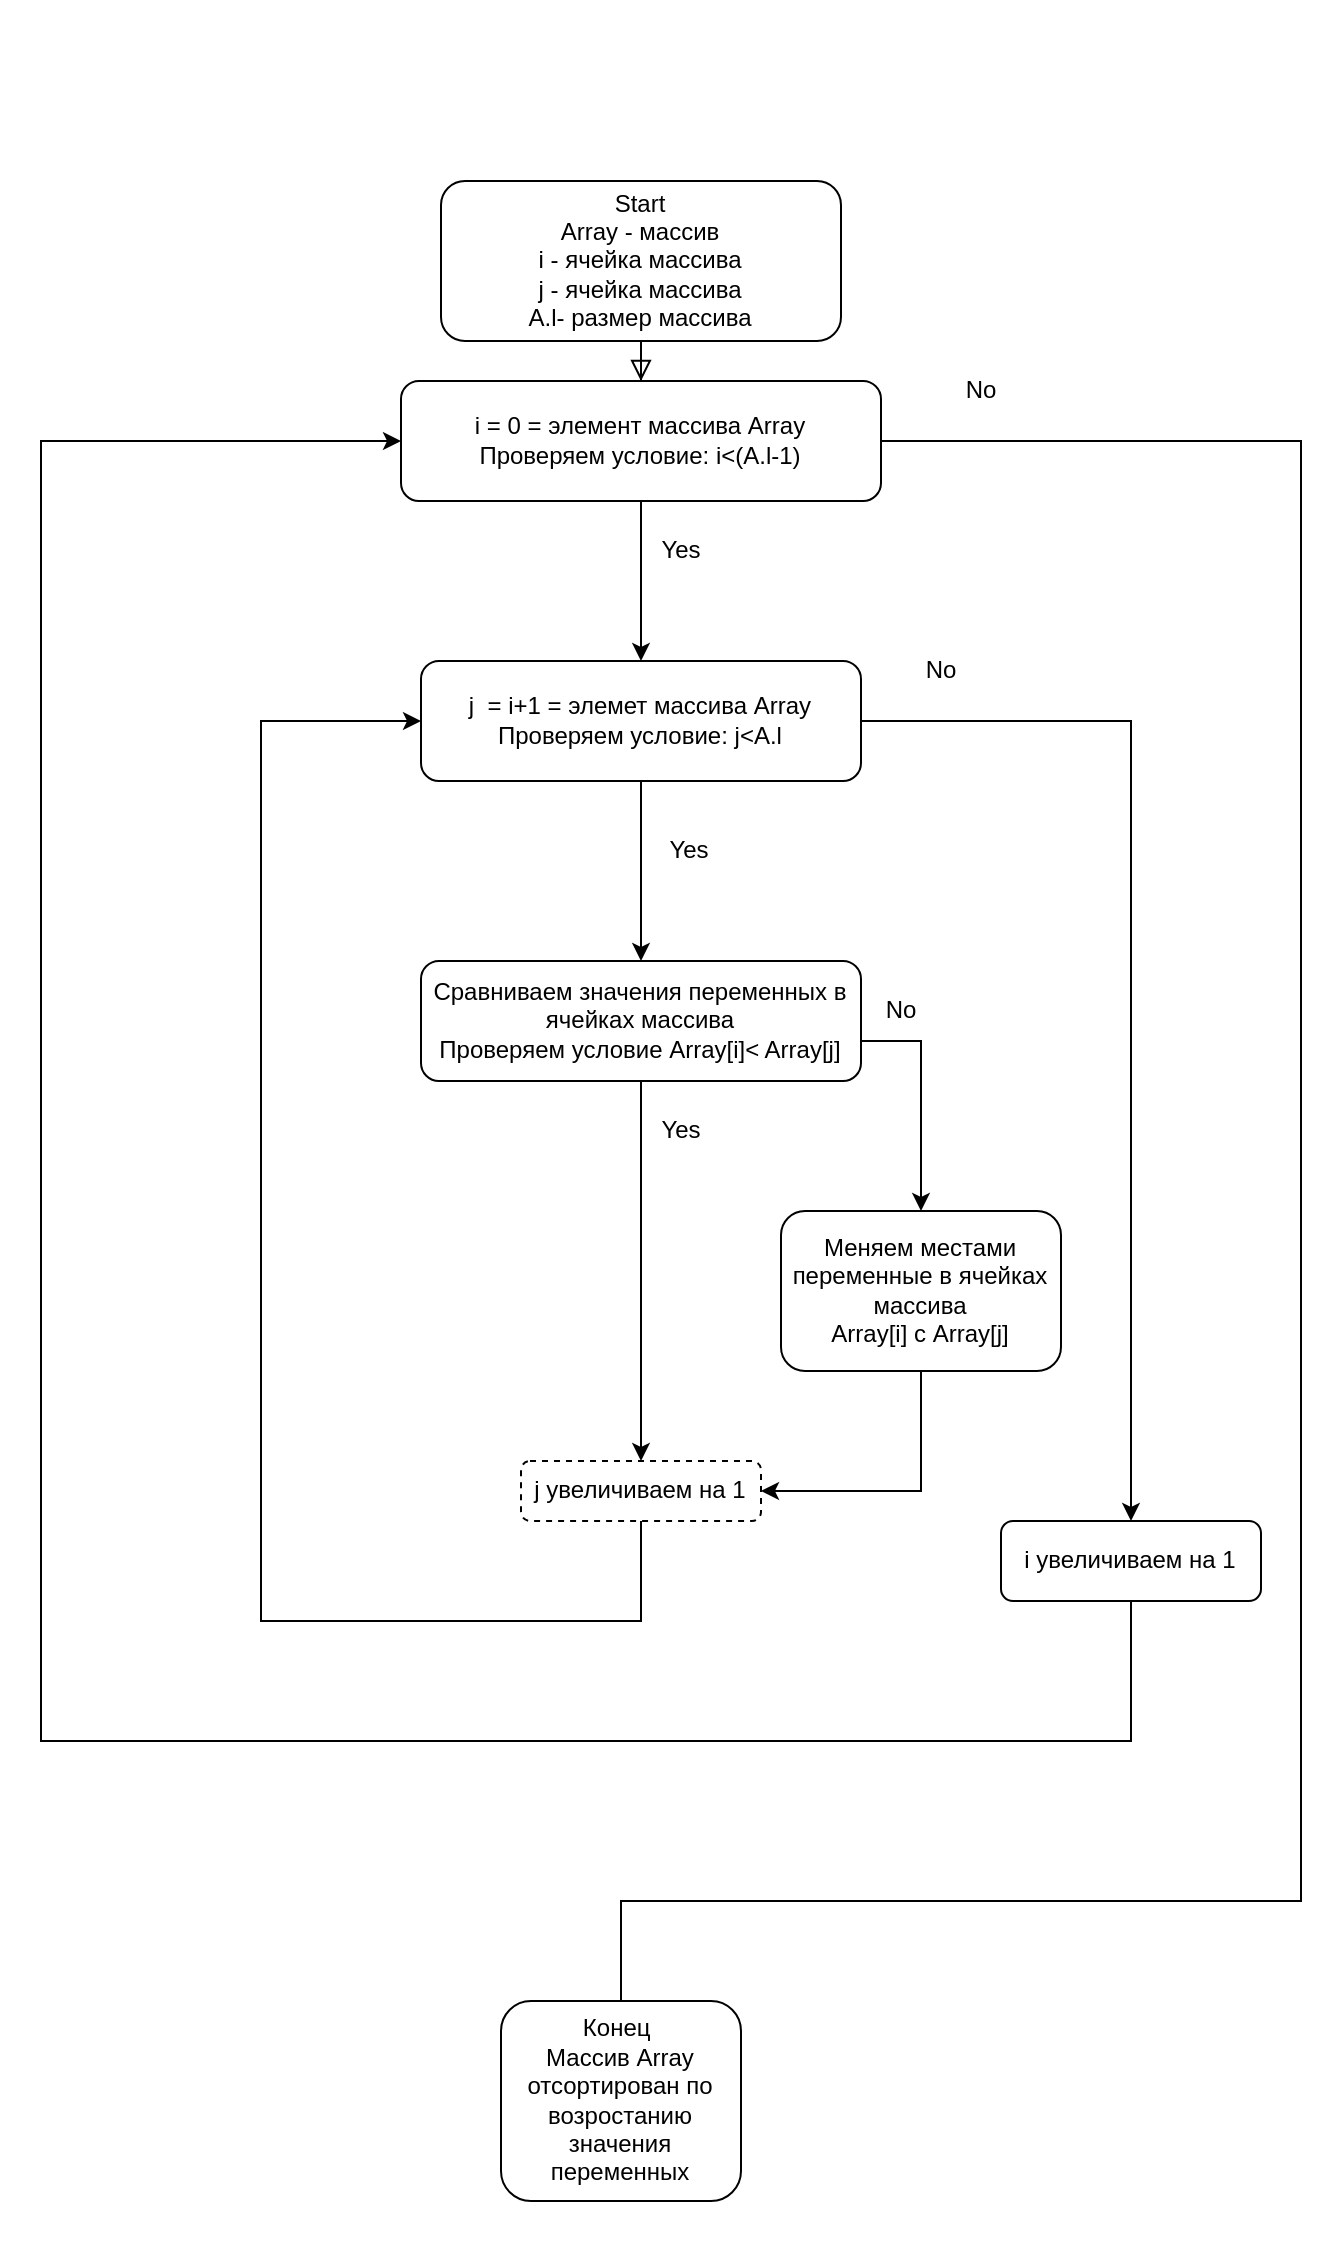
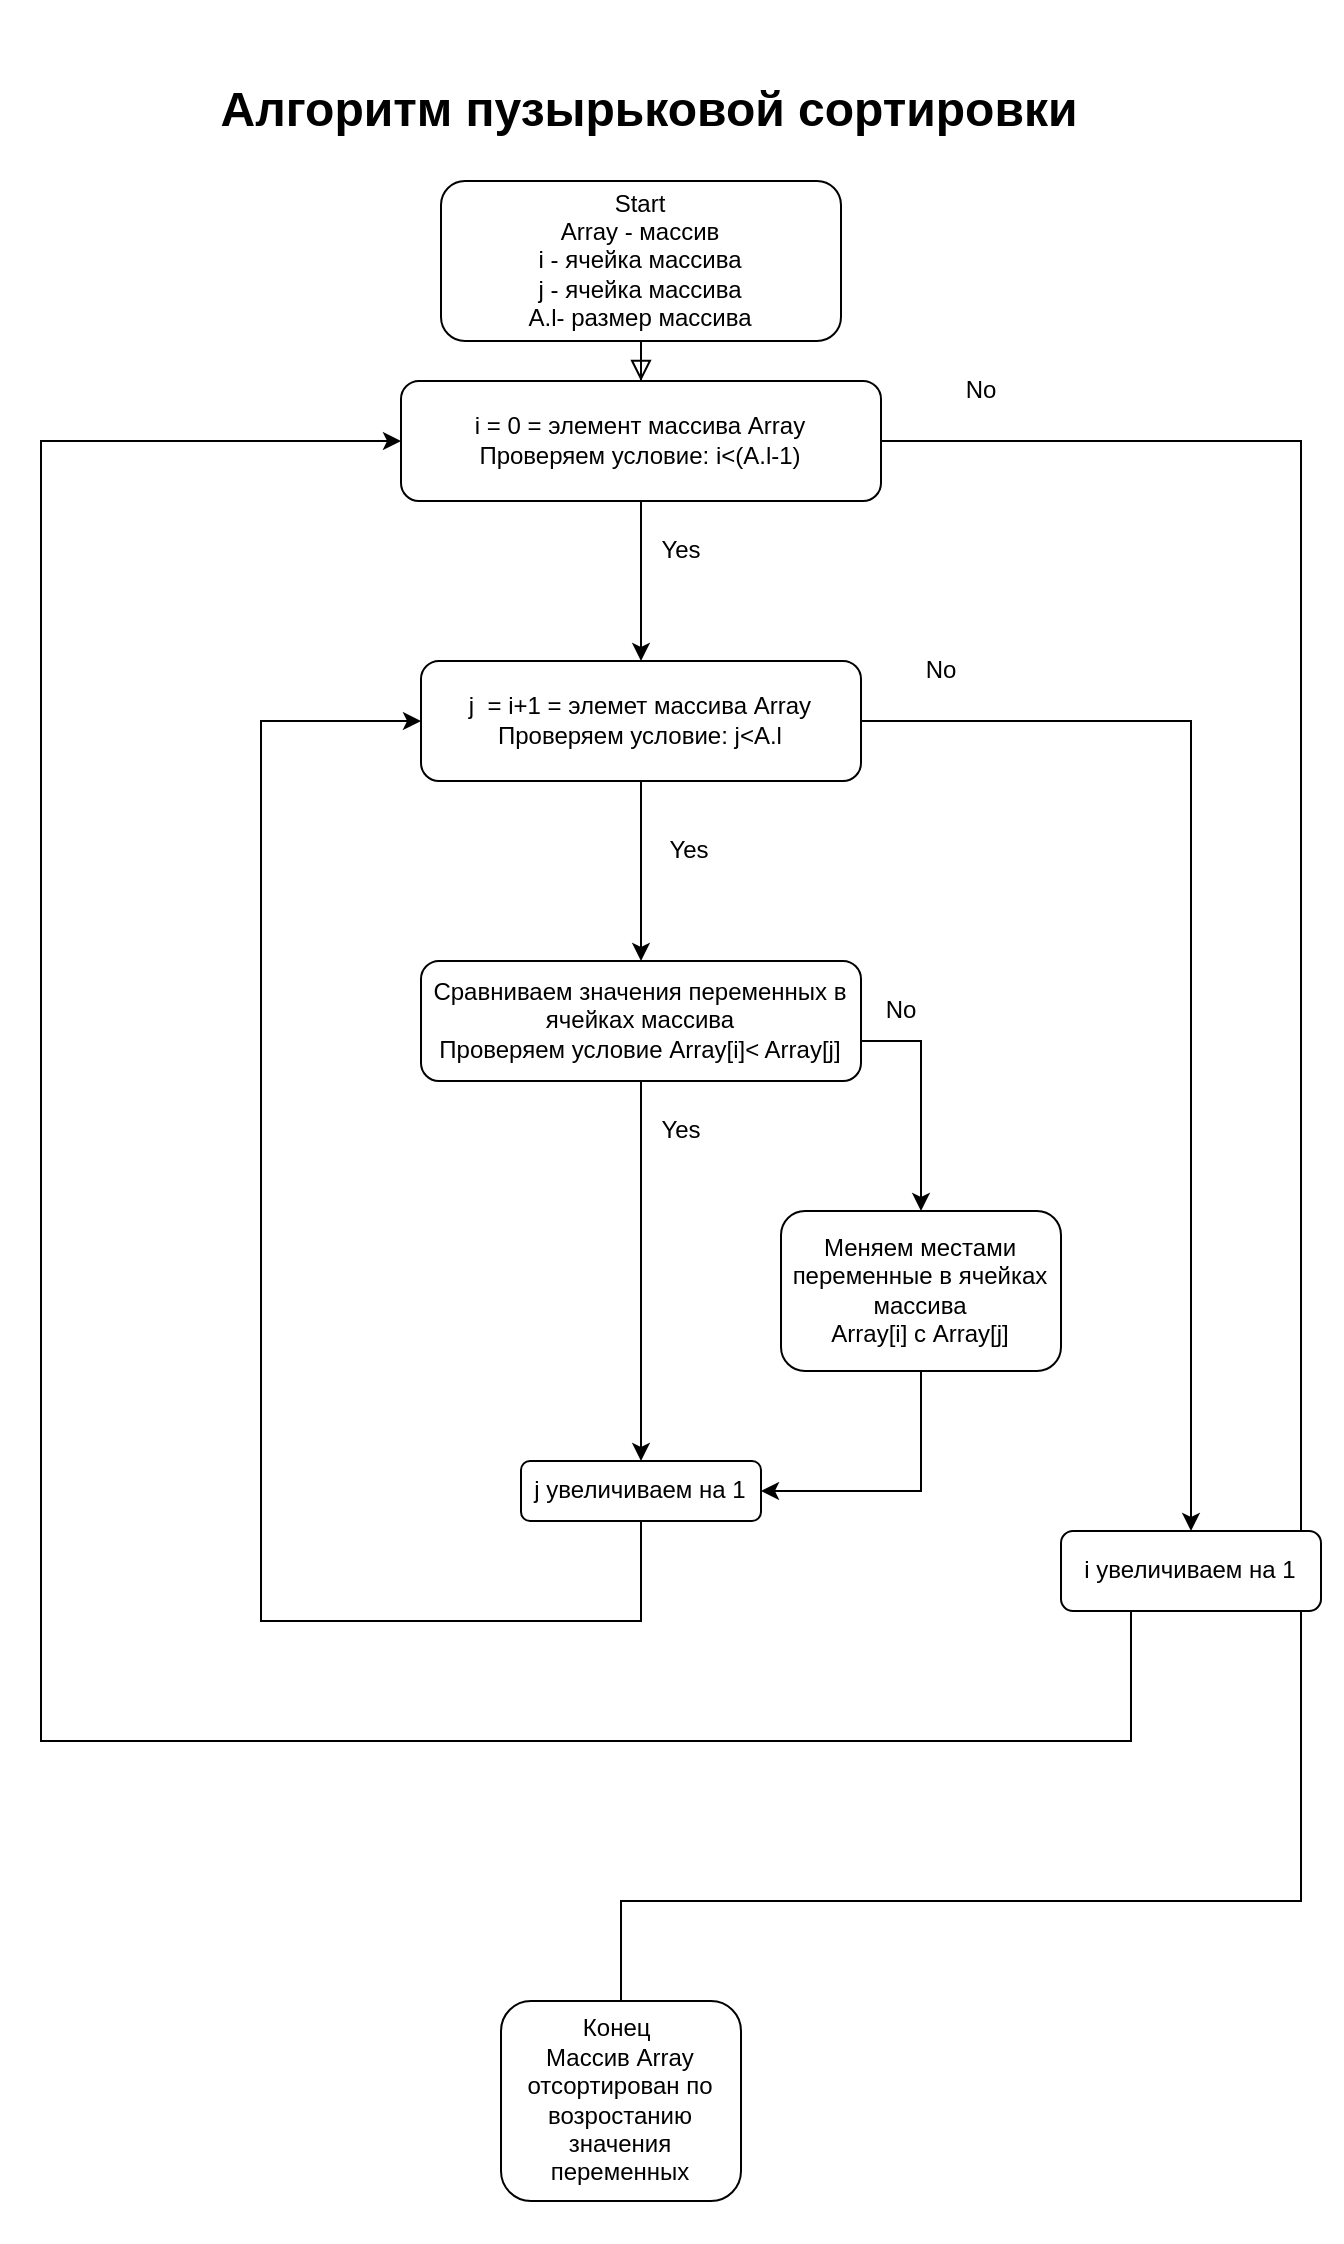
none -> (649, 111)
(641, 1491) -> (641, 1491)
(1131, 1561) -> (1191, 1571)
